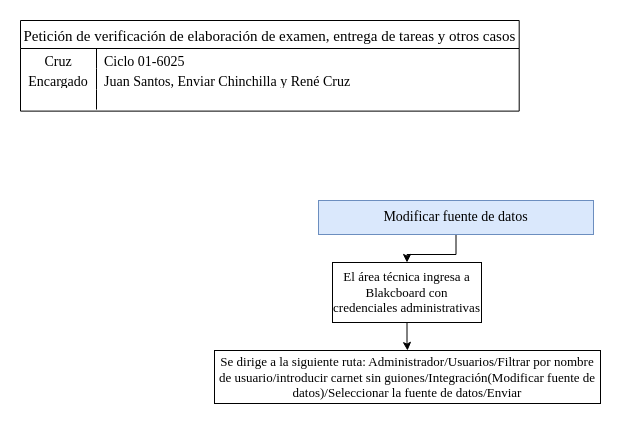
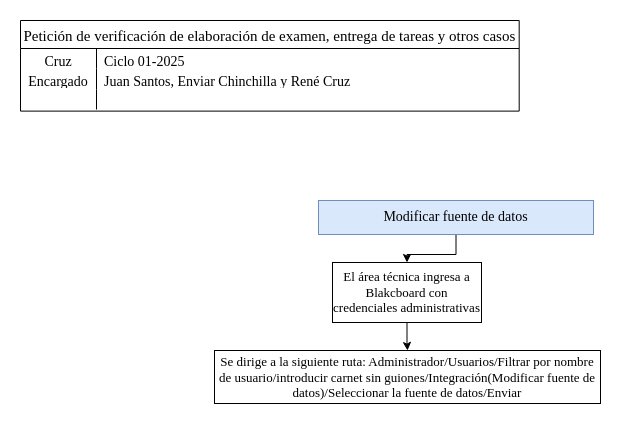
(157, 59) -> (157, 59)
